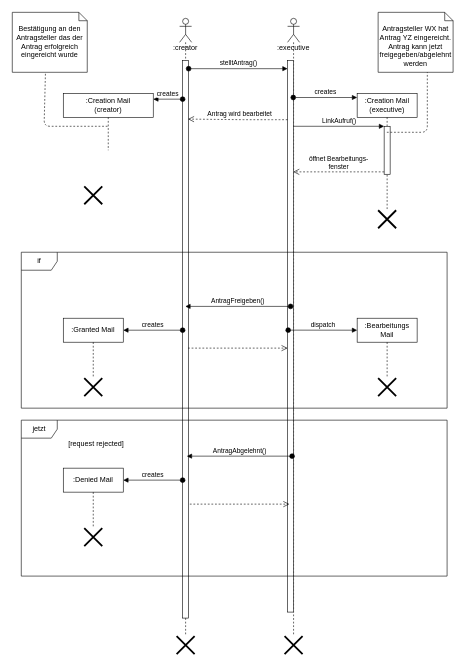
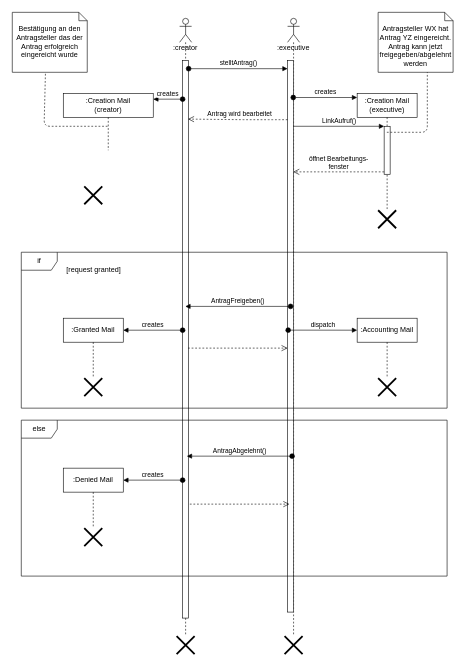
none -> (94, 270)
(387, 330) -> (387, 330)
(39, 429) -> (39, 429)
(96, 444) -> none
